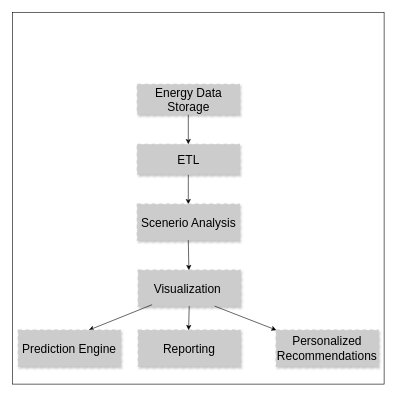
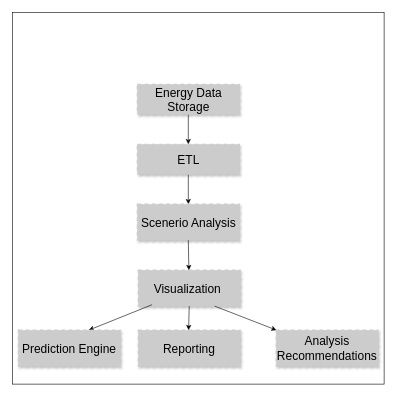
(327, 348) -> (327, 348)
